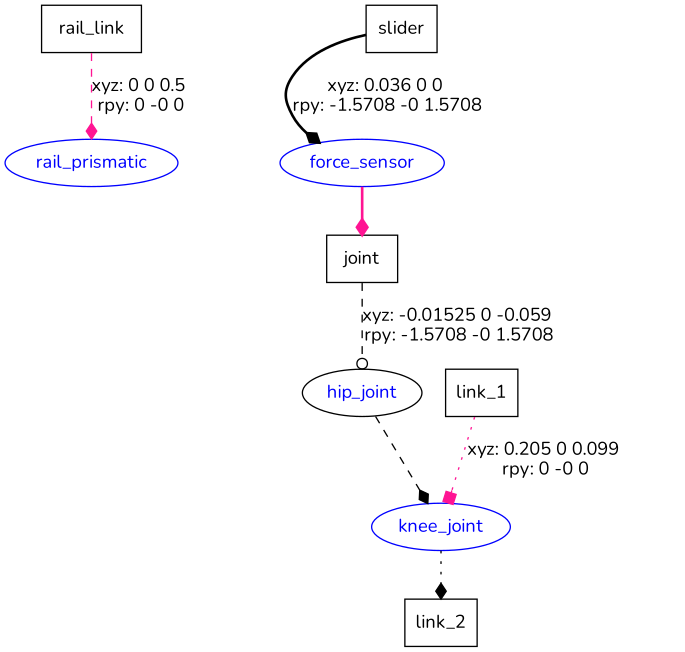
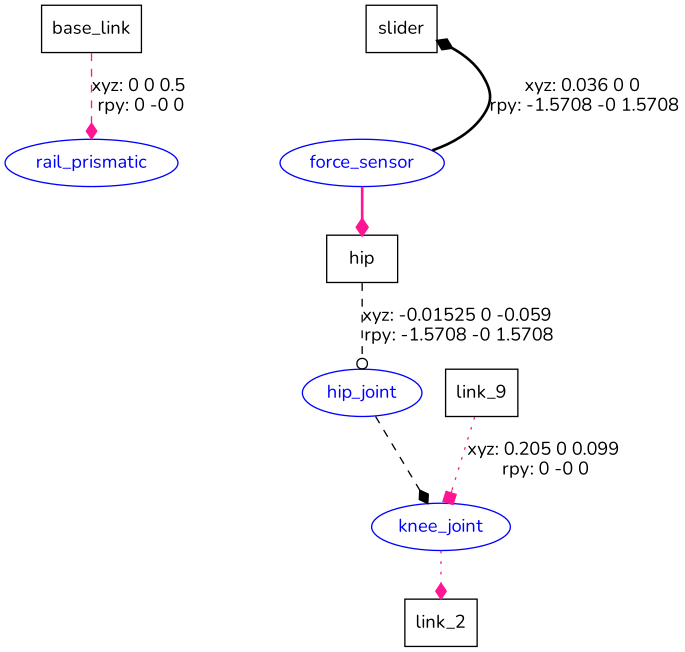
(92, 29) -> (92, 29)
(299, 68) -> (488, 106)
(362, 259) -> (362, 259)
(362, 393) -> (362, 393)
(482, 393) -> (482, 393)
(441, 567) -> (441, 567)
